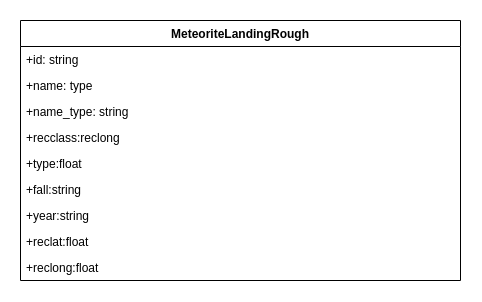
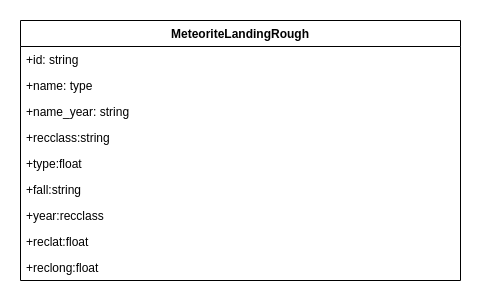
(82, 112) -> (82, 112)
(78, 138) -> (75, 138)
(63, 216) -> (70, 216)
